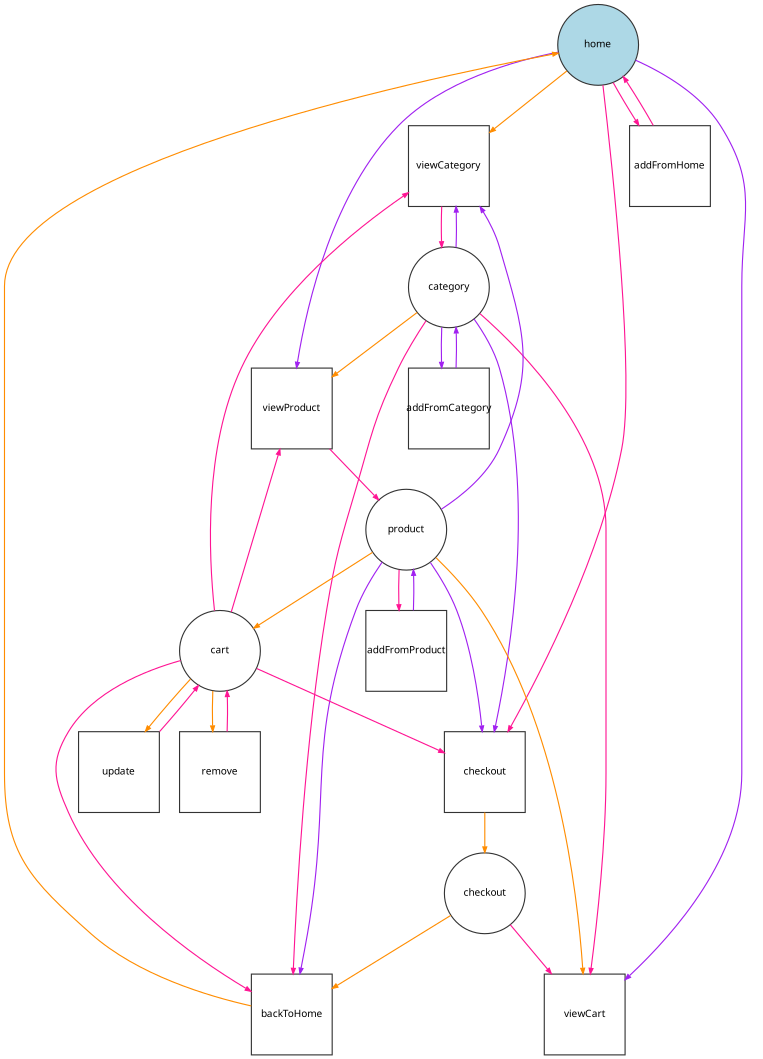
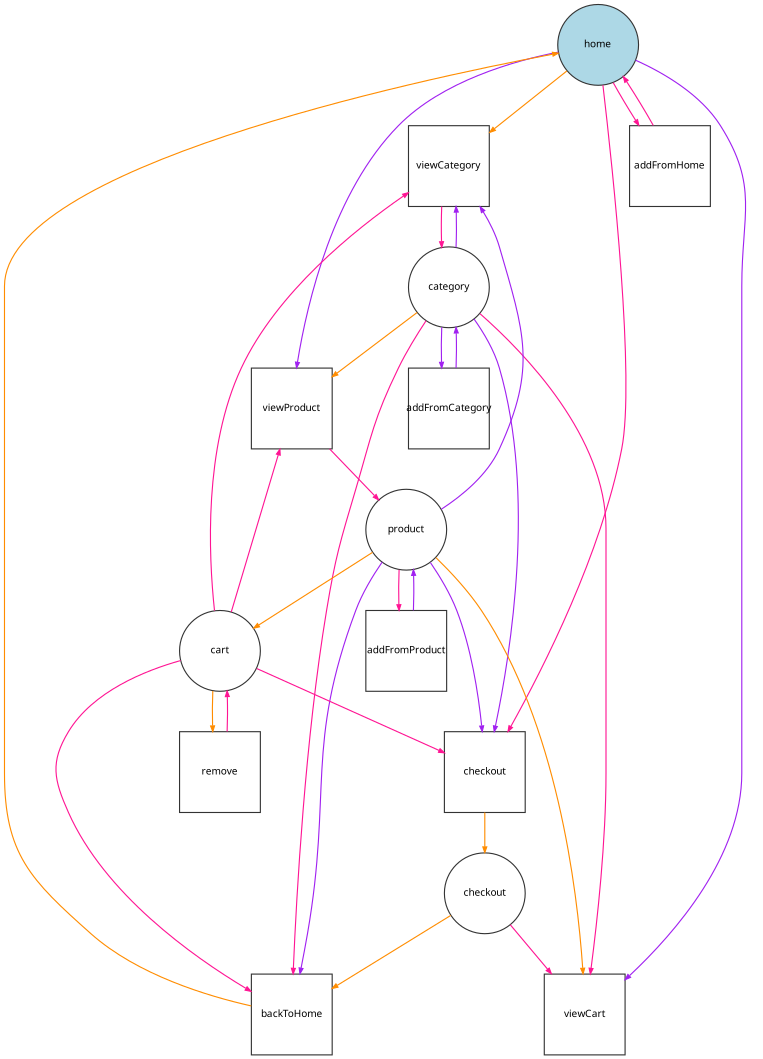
(119, 772) -> none
